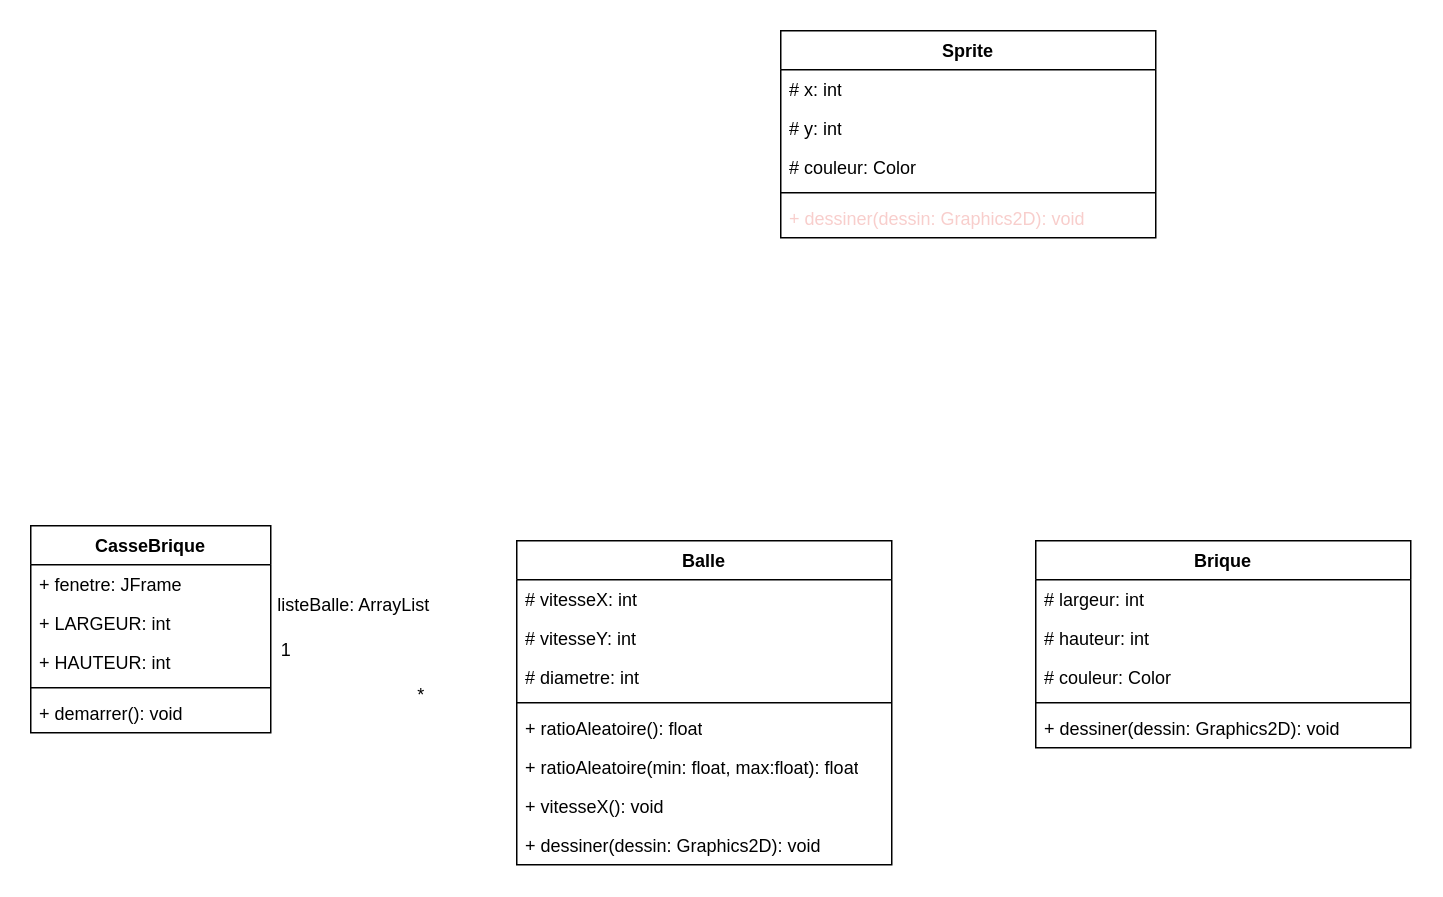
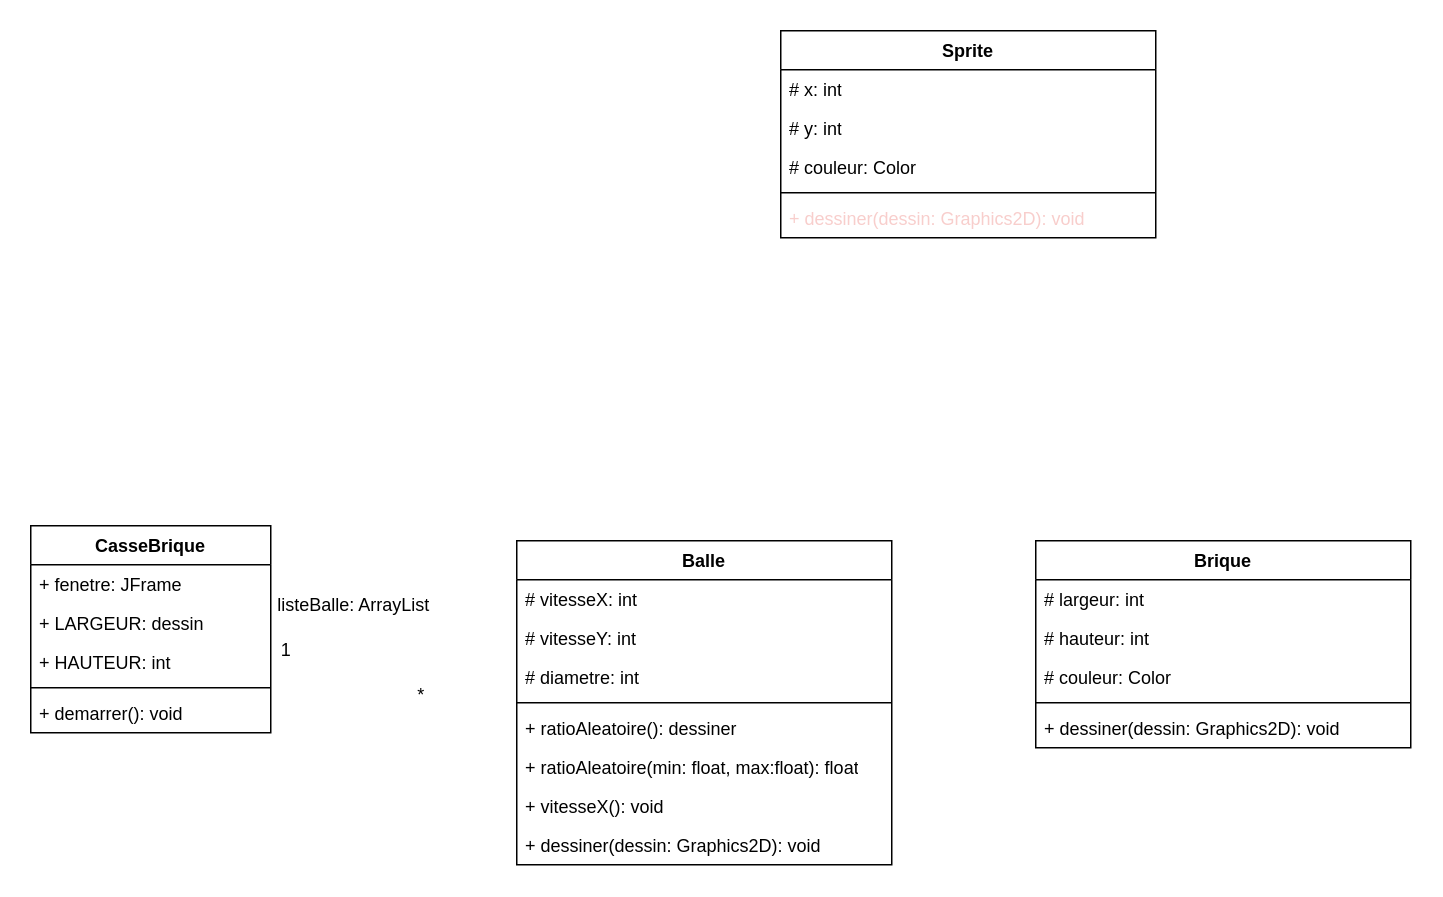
(101, 625) -> (116, 625)
(635, 730) -> (650, 730)
